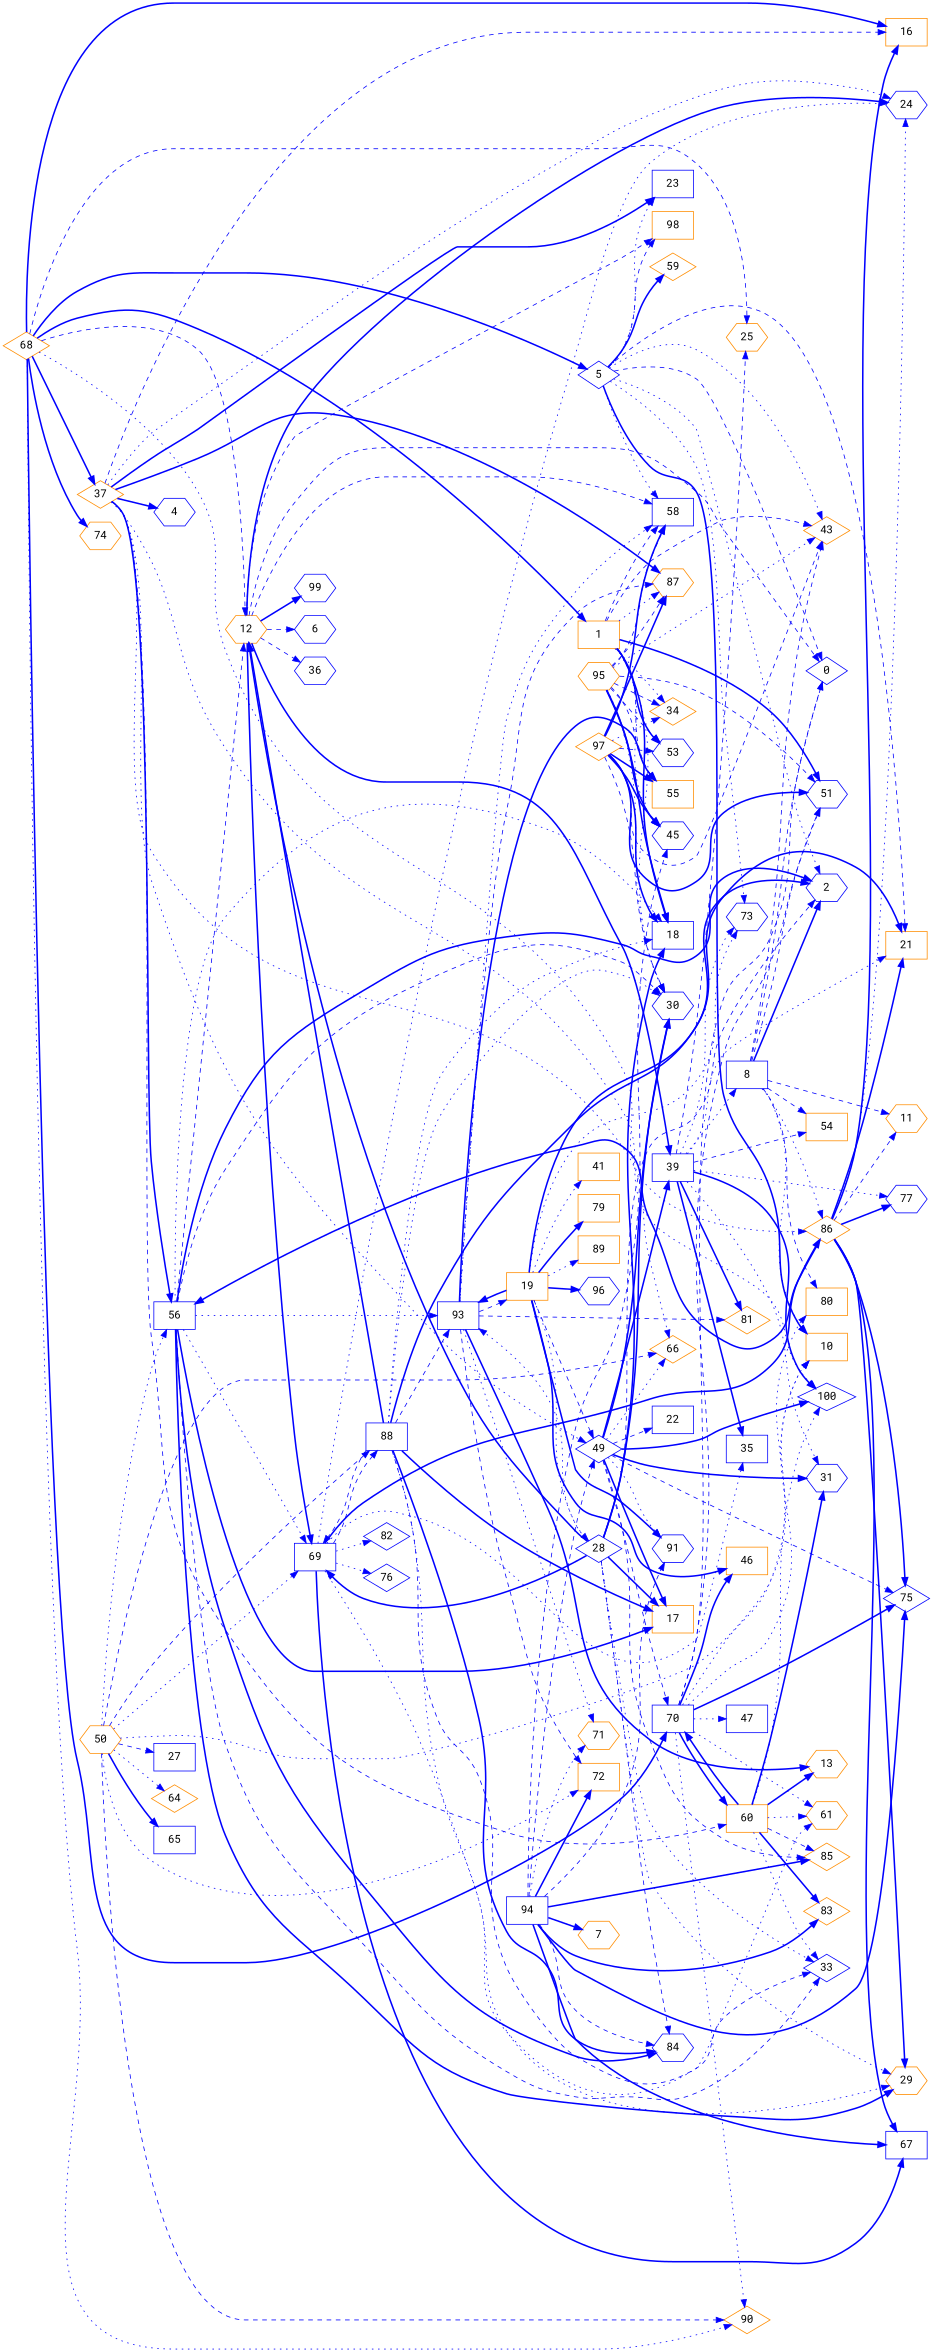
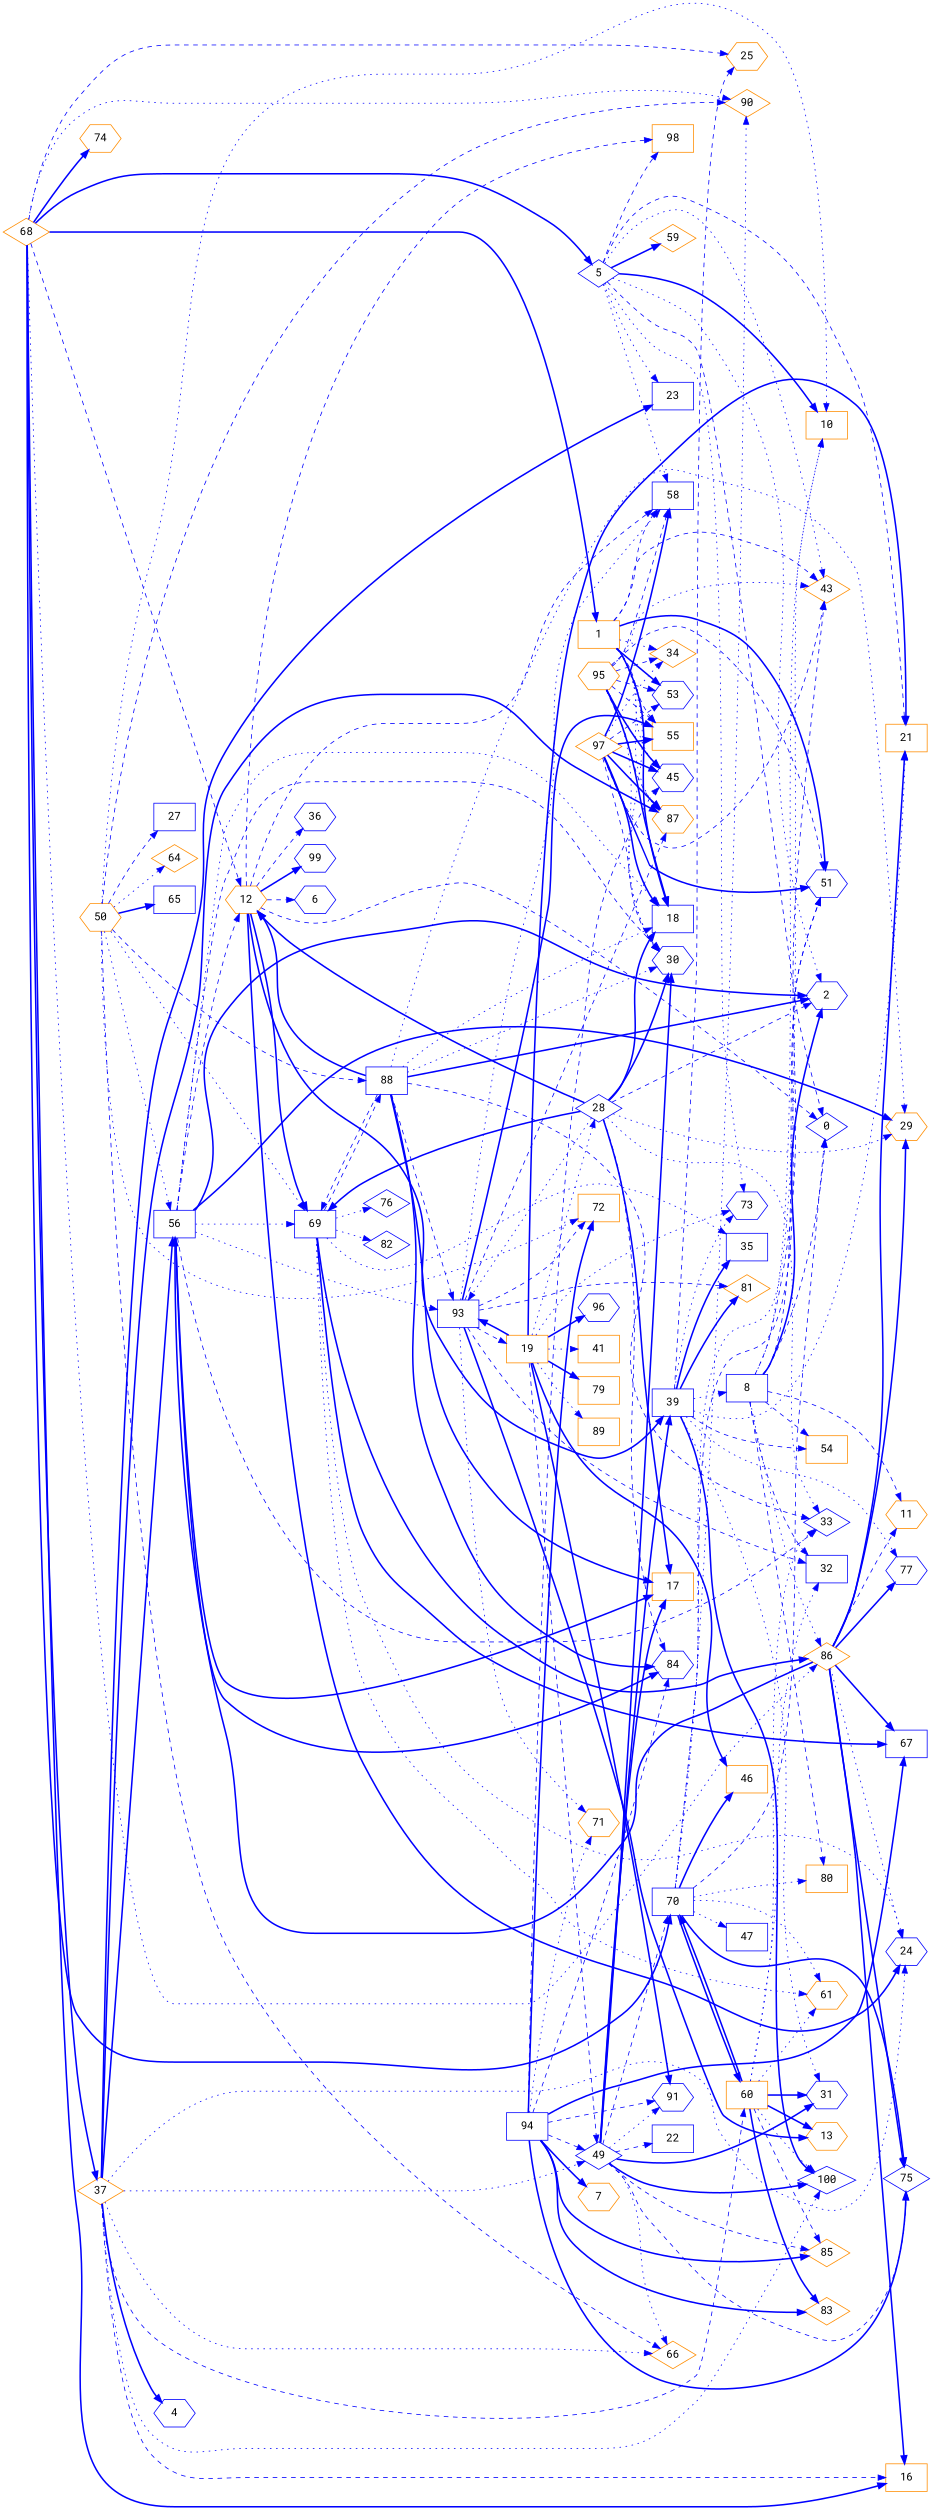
none -> (827, 1569)
